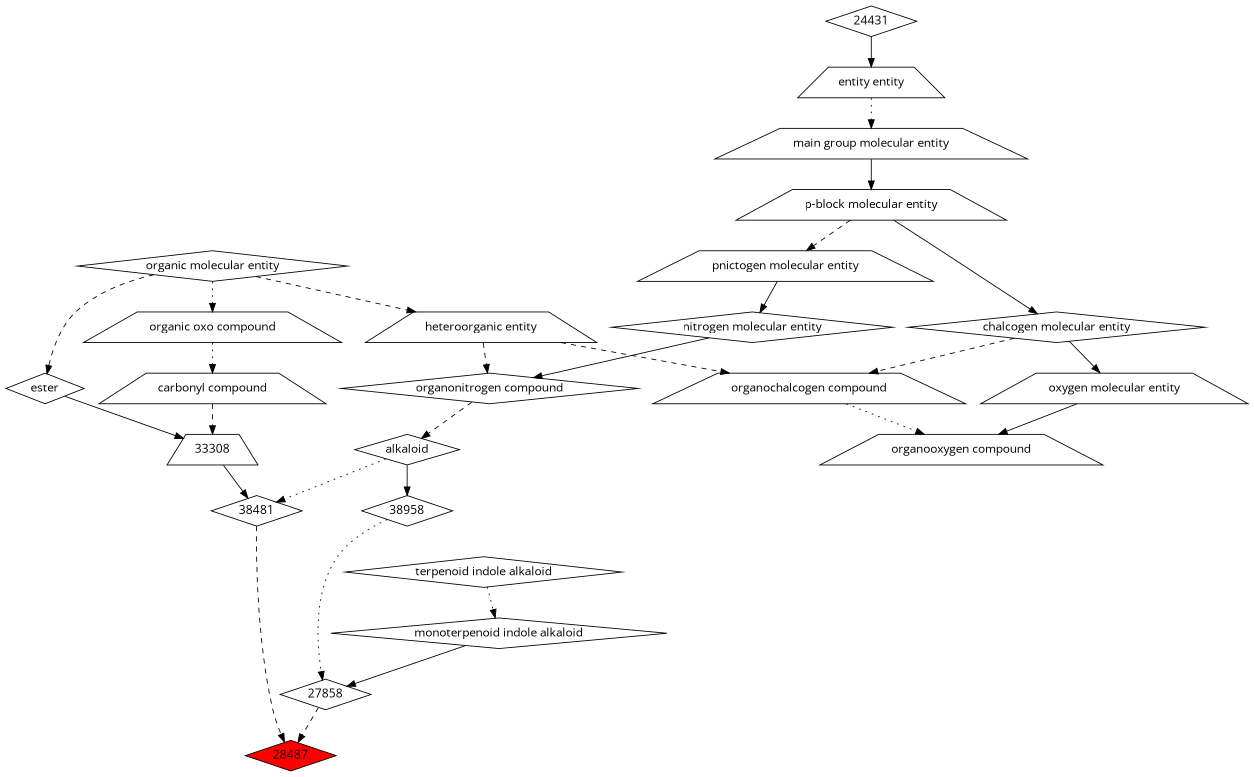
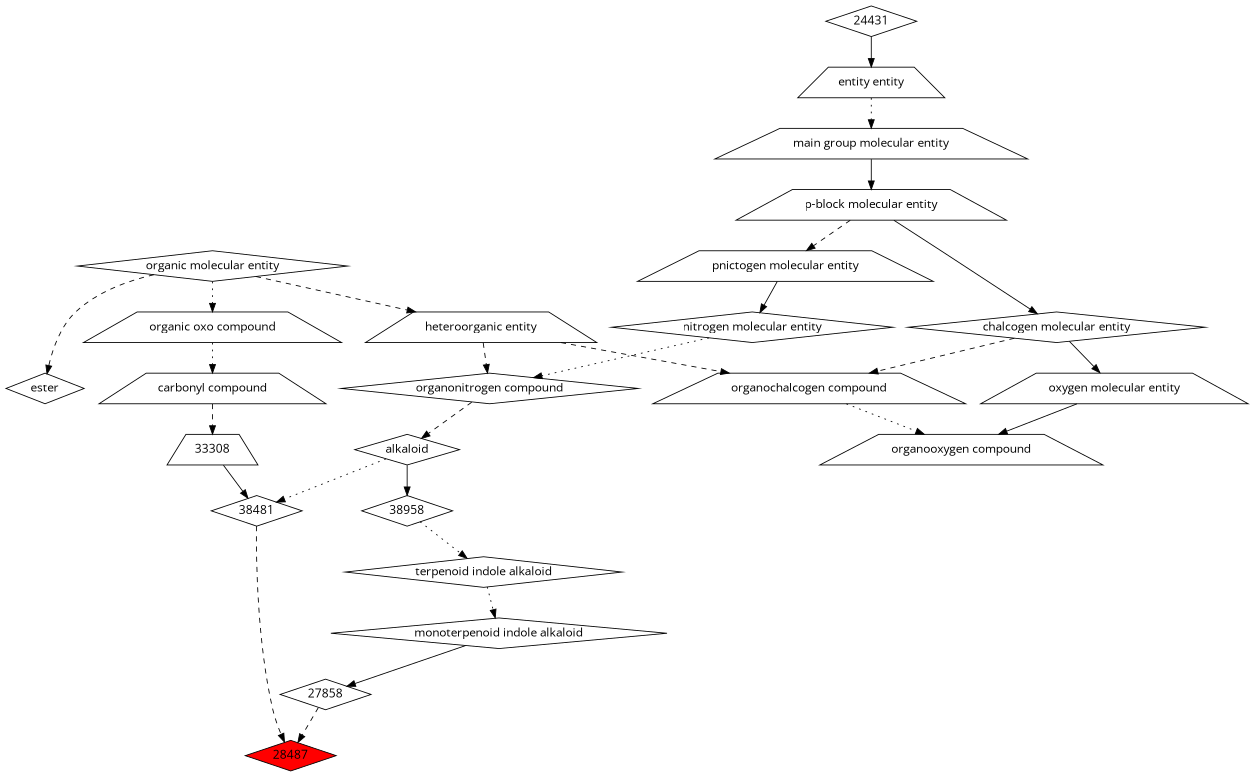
(617, 359) -> (617, 359)
(120, 416) -> none
(325, 582) -> (440, 537)
